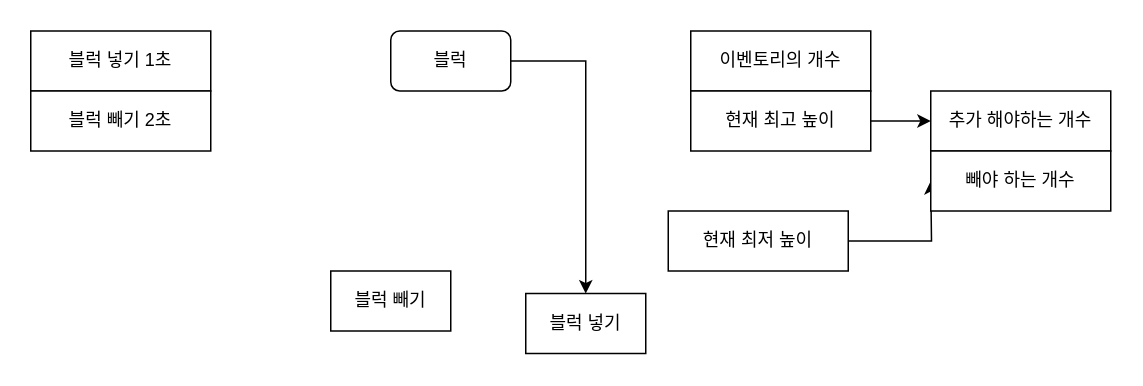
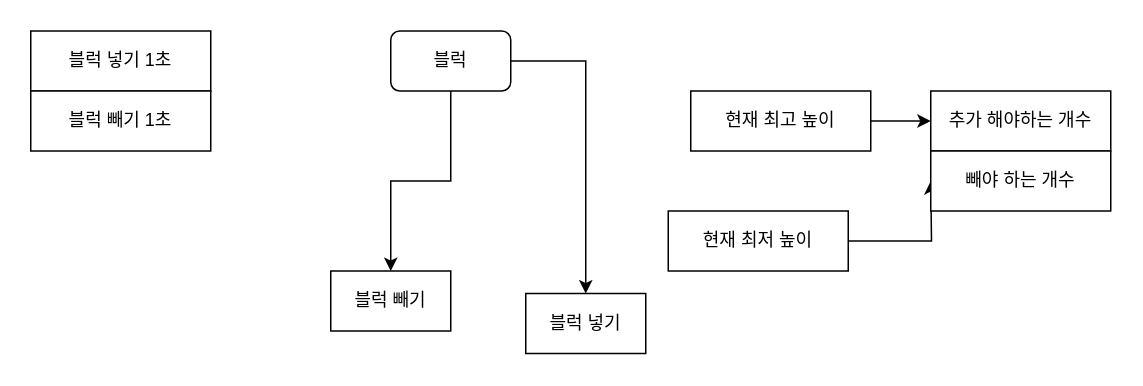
(781, 61) -> none
(121, 121) -> (121, 121)
none -> (426, 181)
